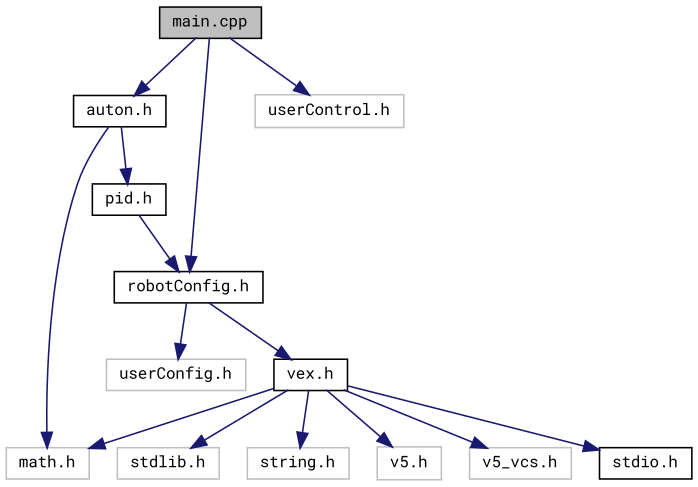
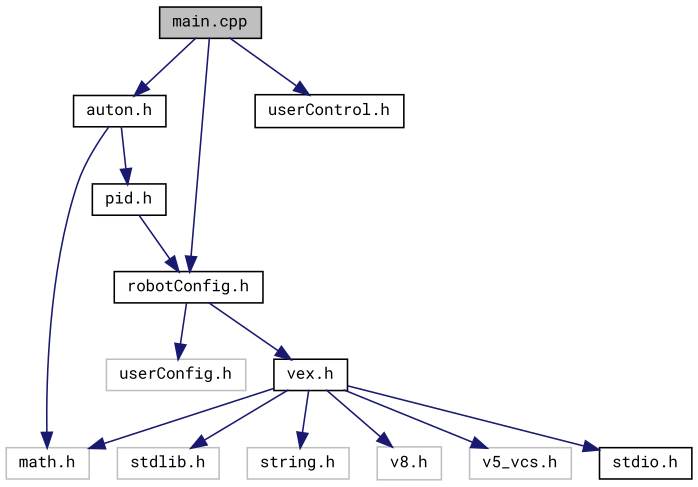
(329, 111) -> (329, 111)
(409, 463) -> (409, 463)
